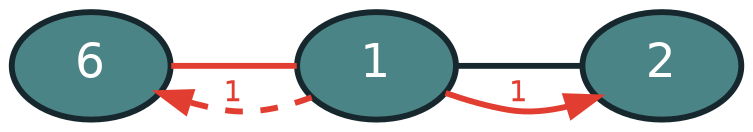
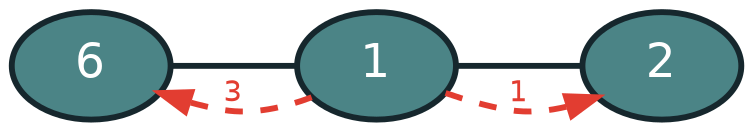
(234, 66) -> (234, 66)
(234, 94) -> (234, 94)
(506, 109) -> (506, 109)
